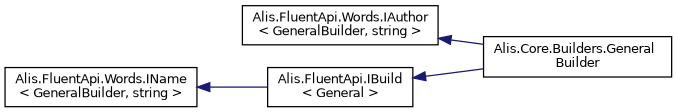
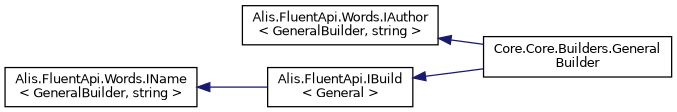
(578, 57) -> (578, 57)
